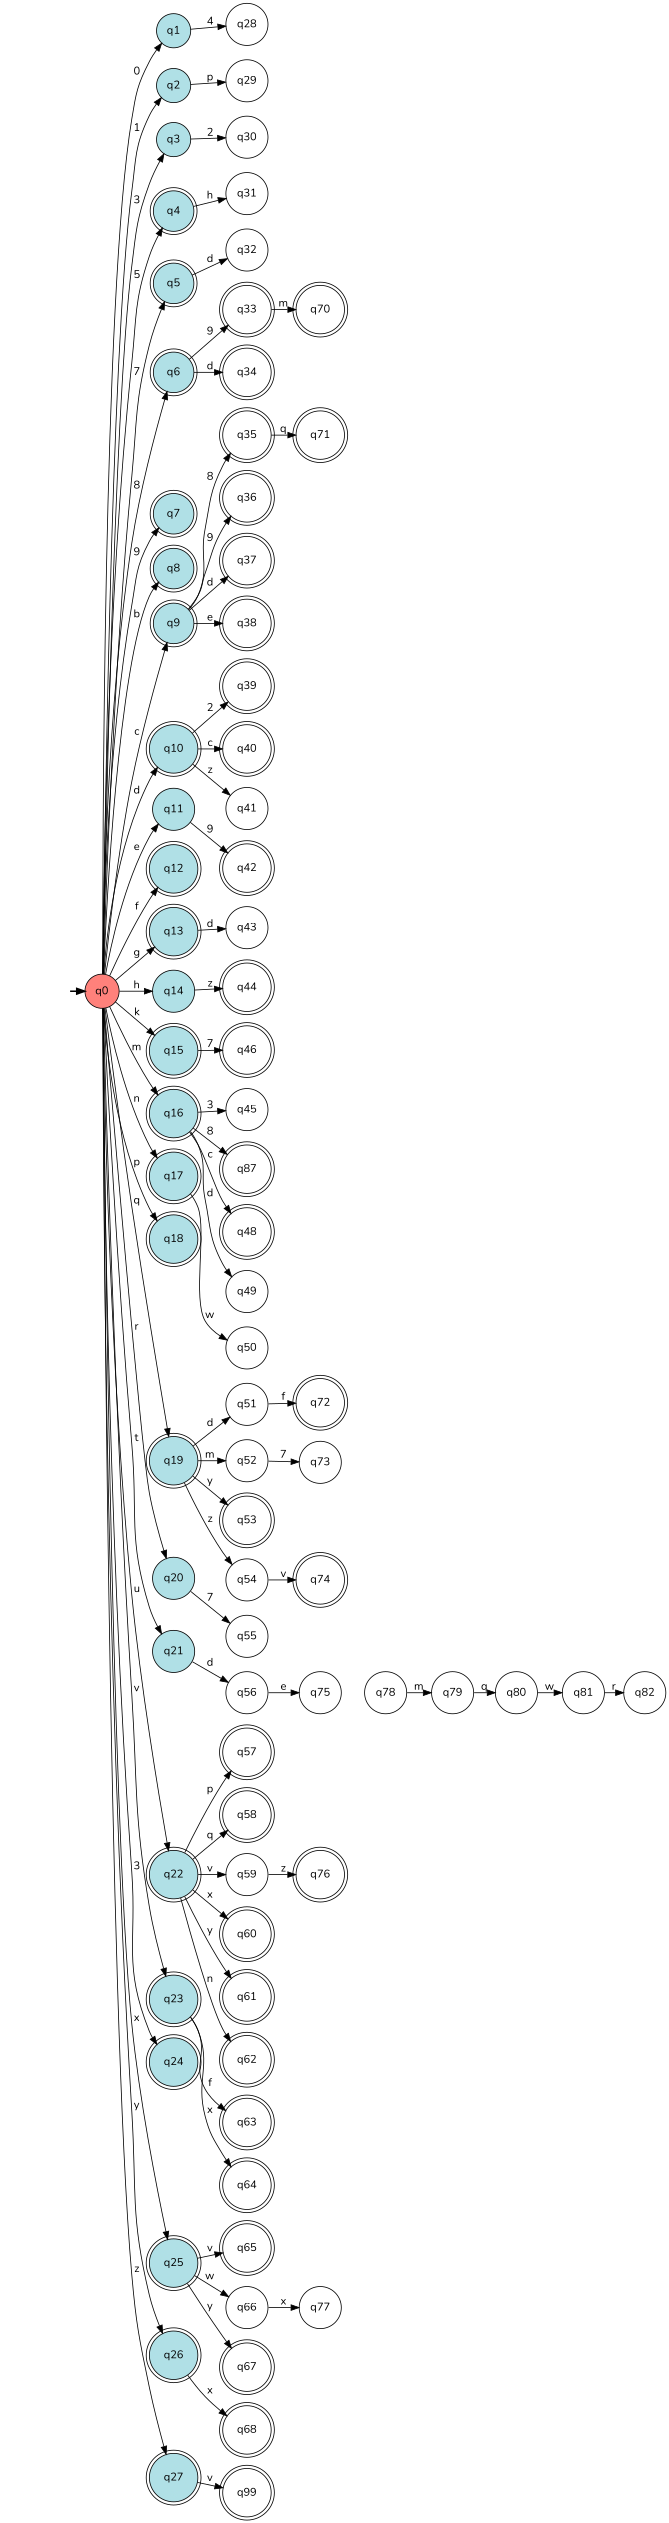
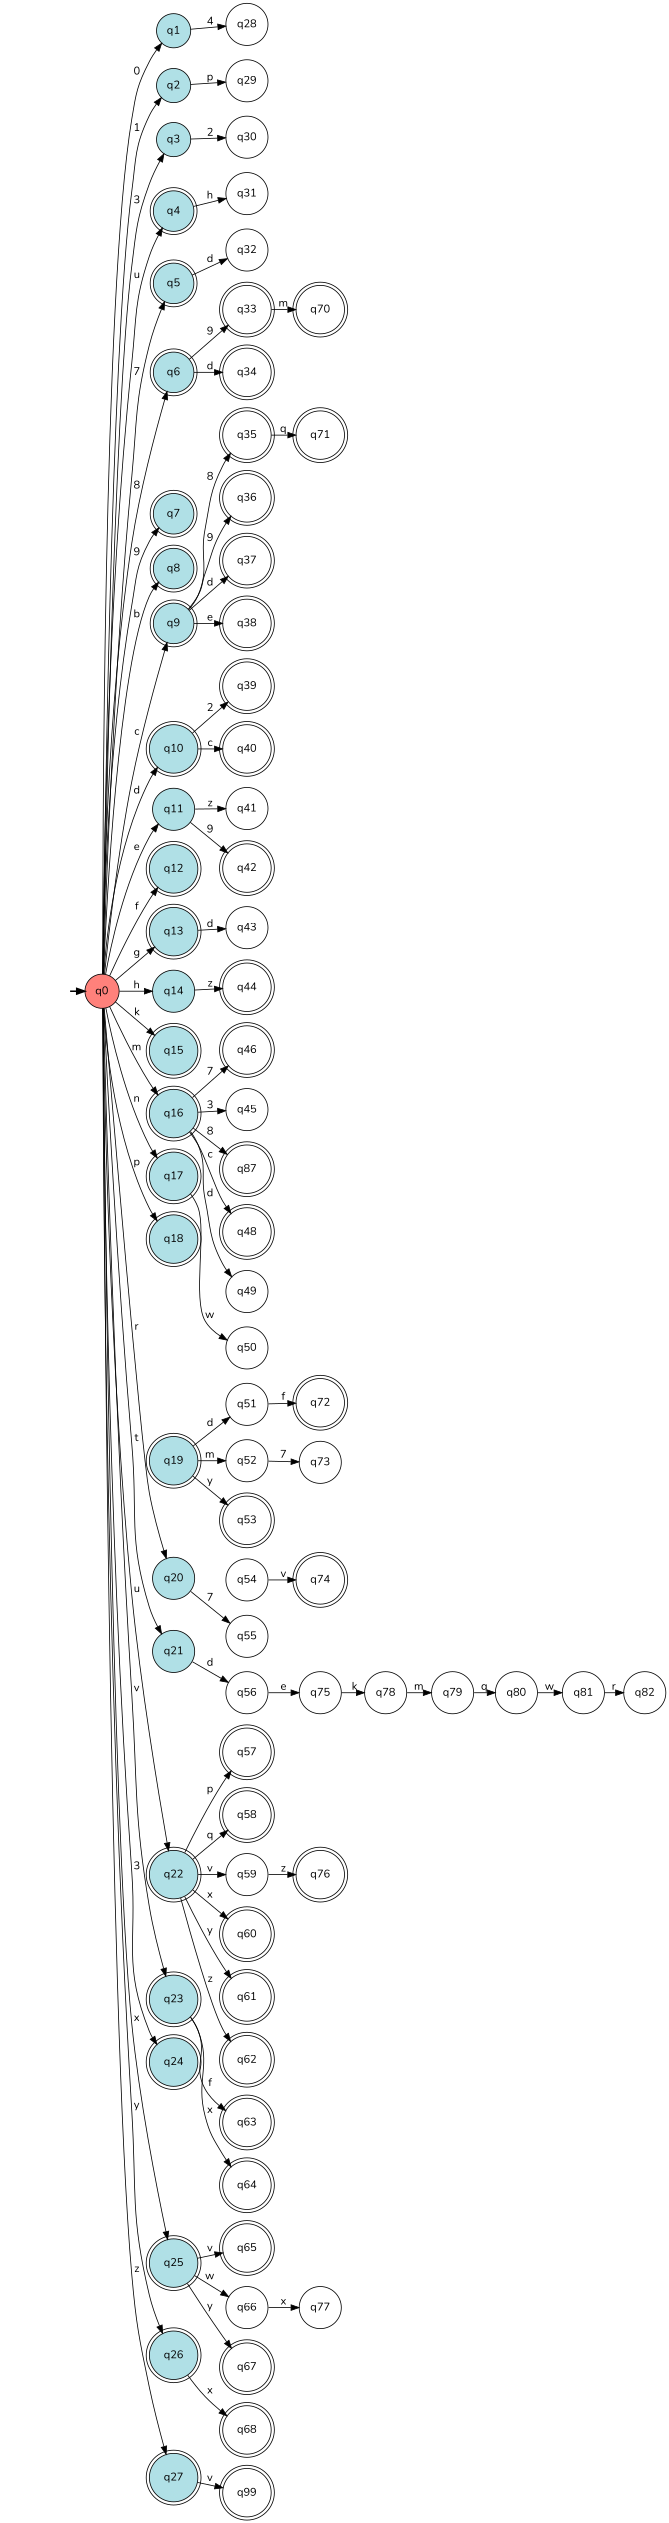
(137, 275) -> (137, 275)
(208, 777) -> (206, 809)
(206, 1051) -> (207, 1084)
(134, 1219) -> none
(204, 1521) -> none
none -> (349, 1693)
(210, 1979) -> (210, 1979)
